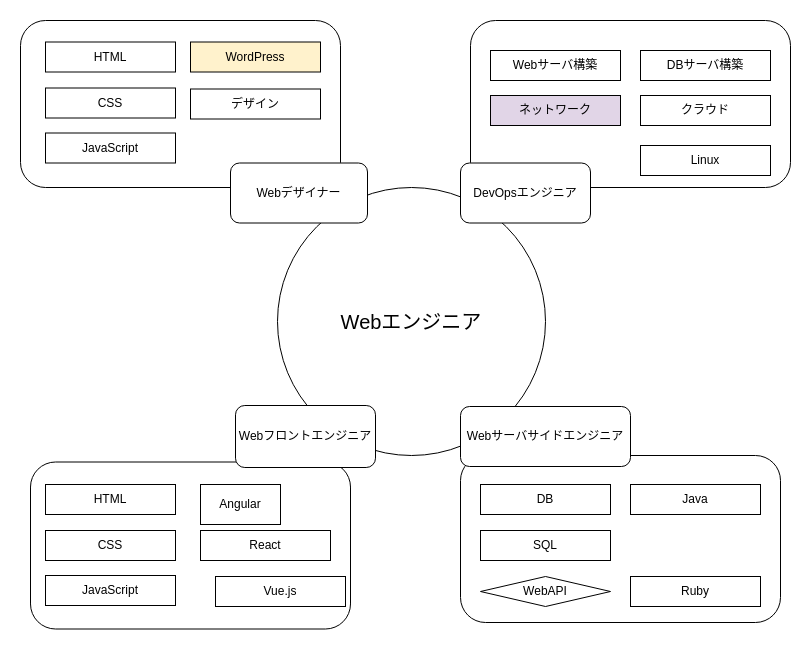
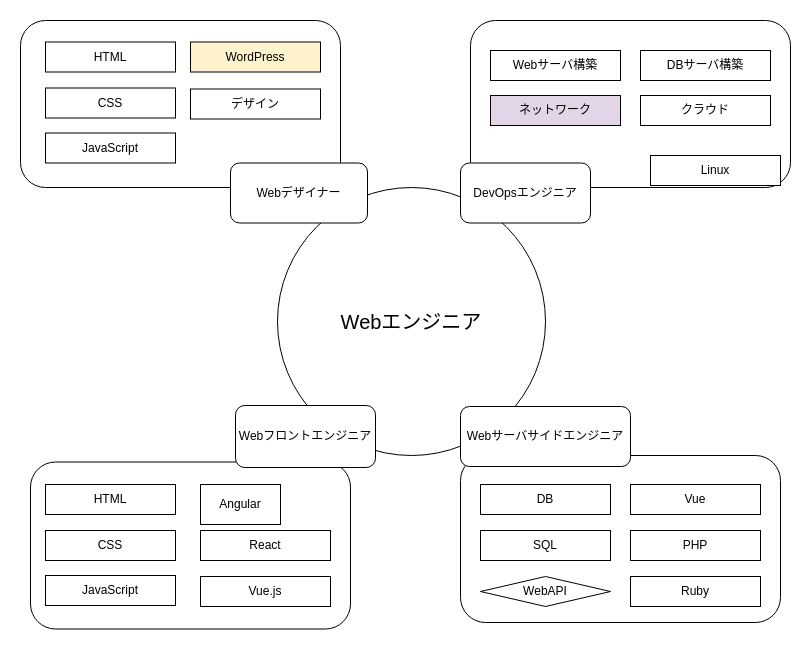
(706, 161) -> (716, 171)
(696, 500) -> (696, 500)
none -> (696, 546)
(281, 592) -> (266, 592)
